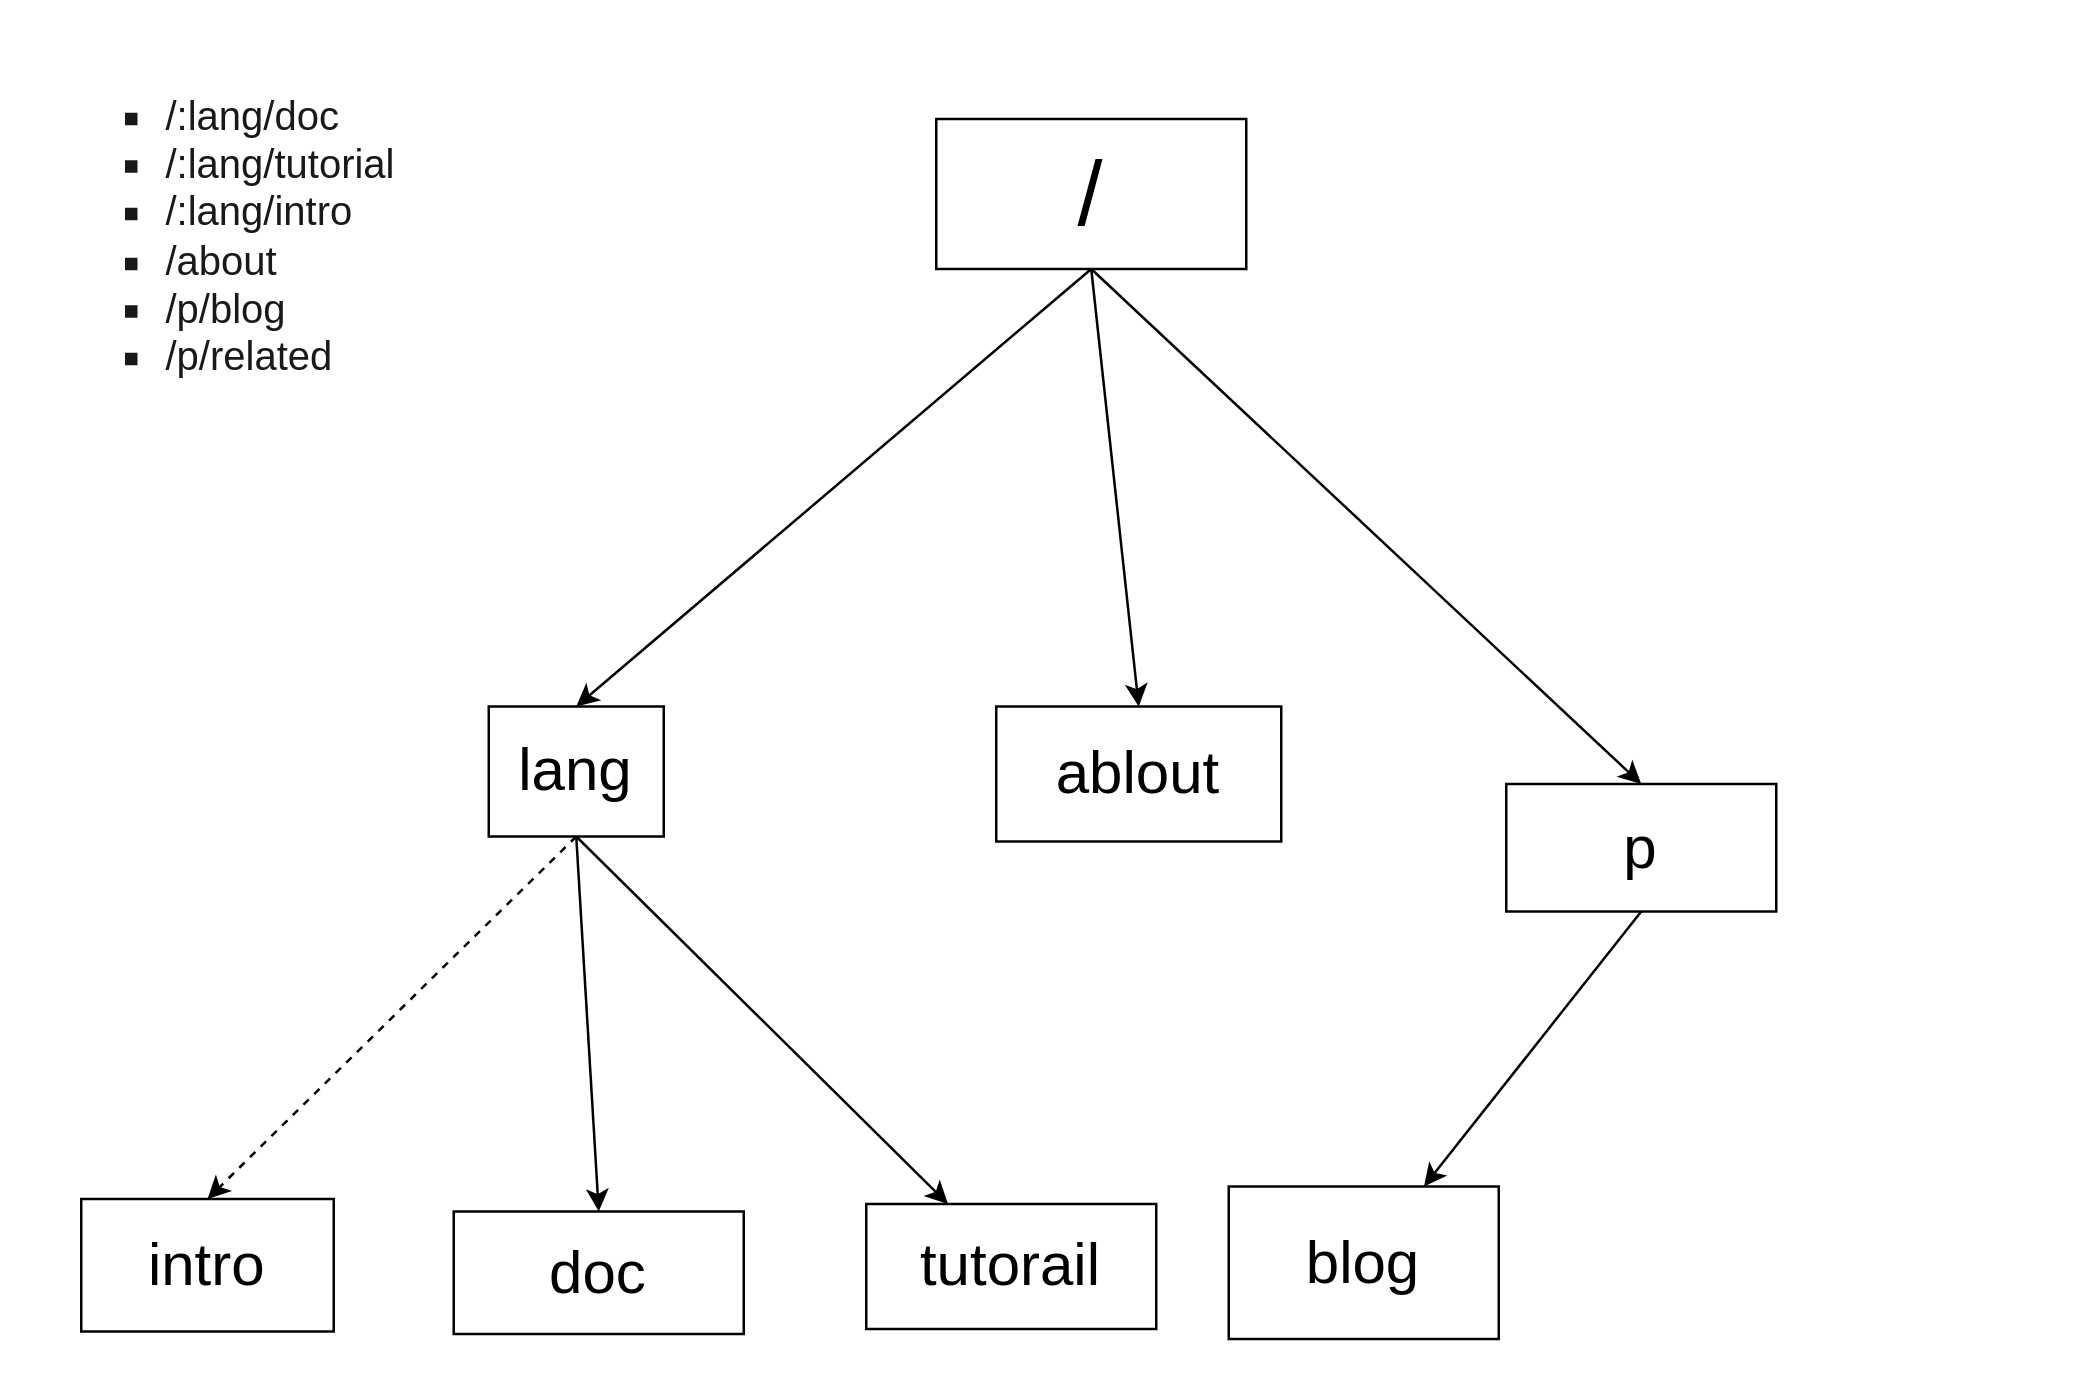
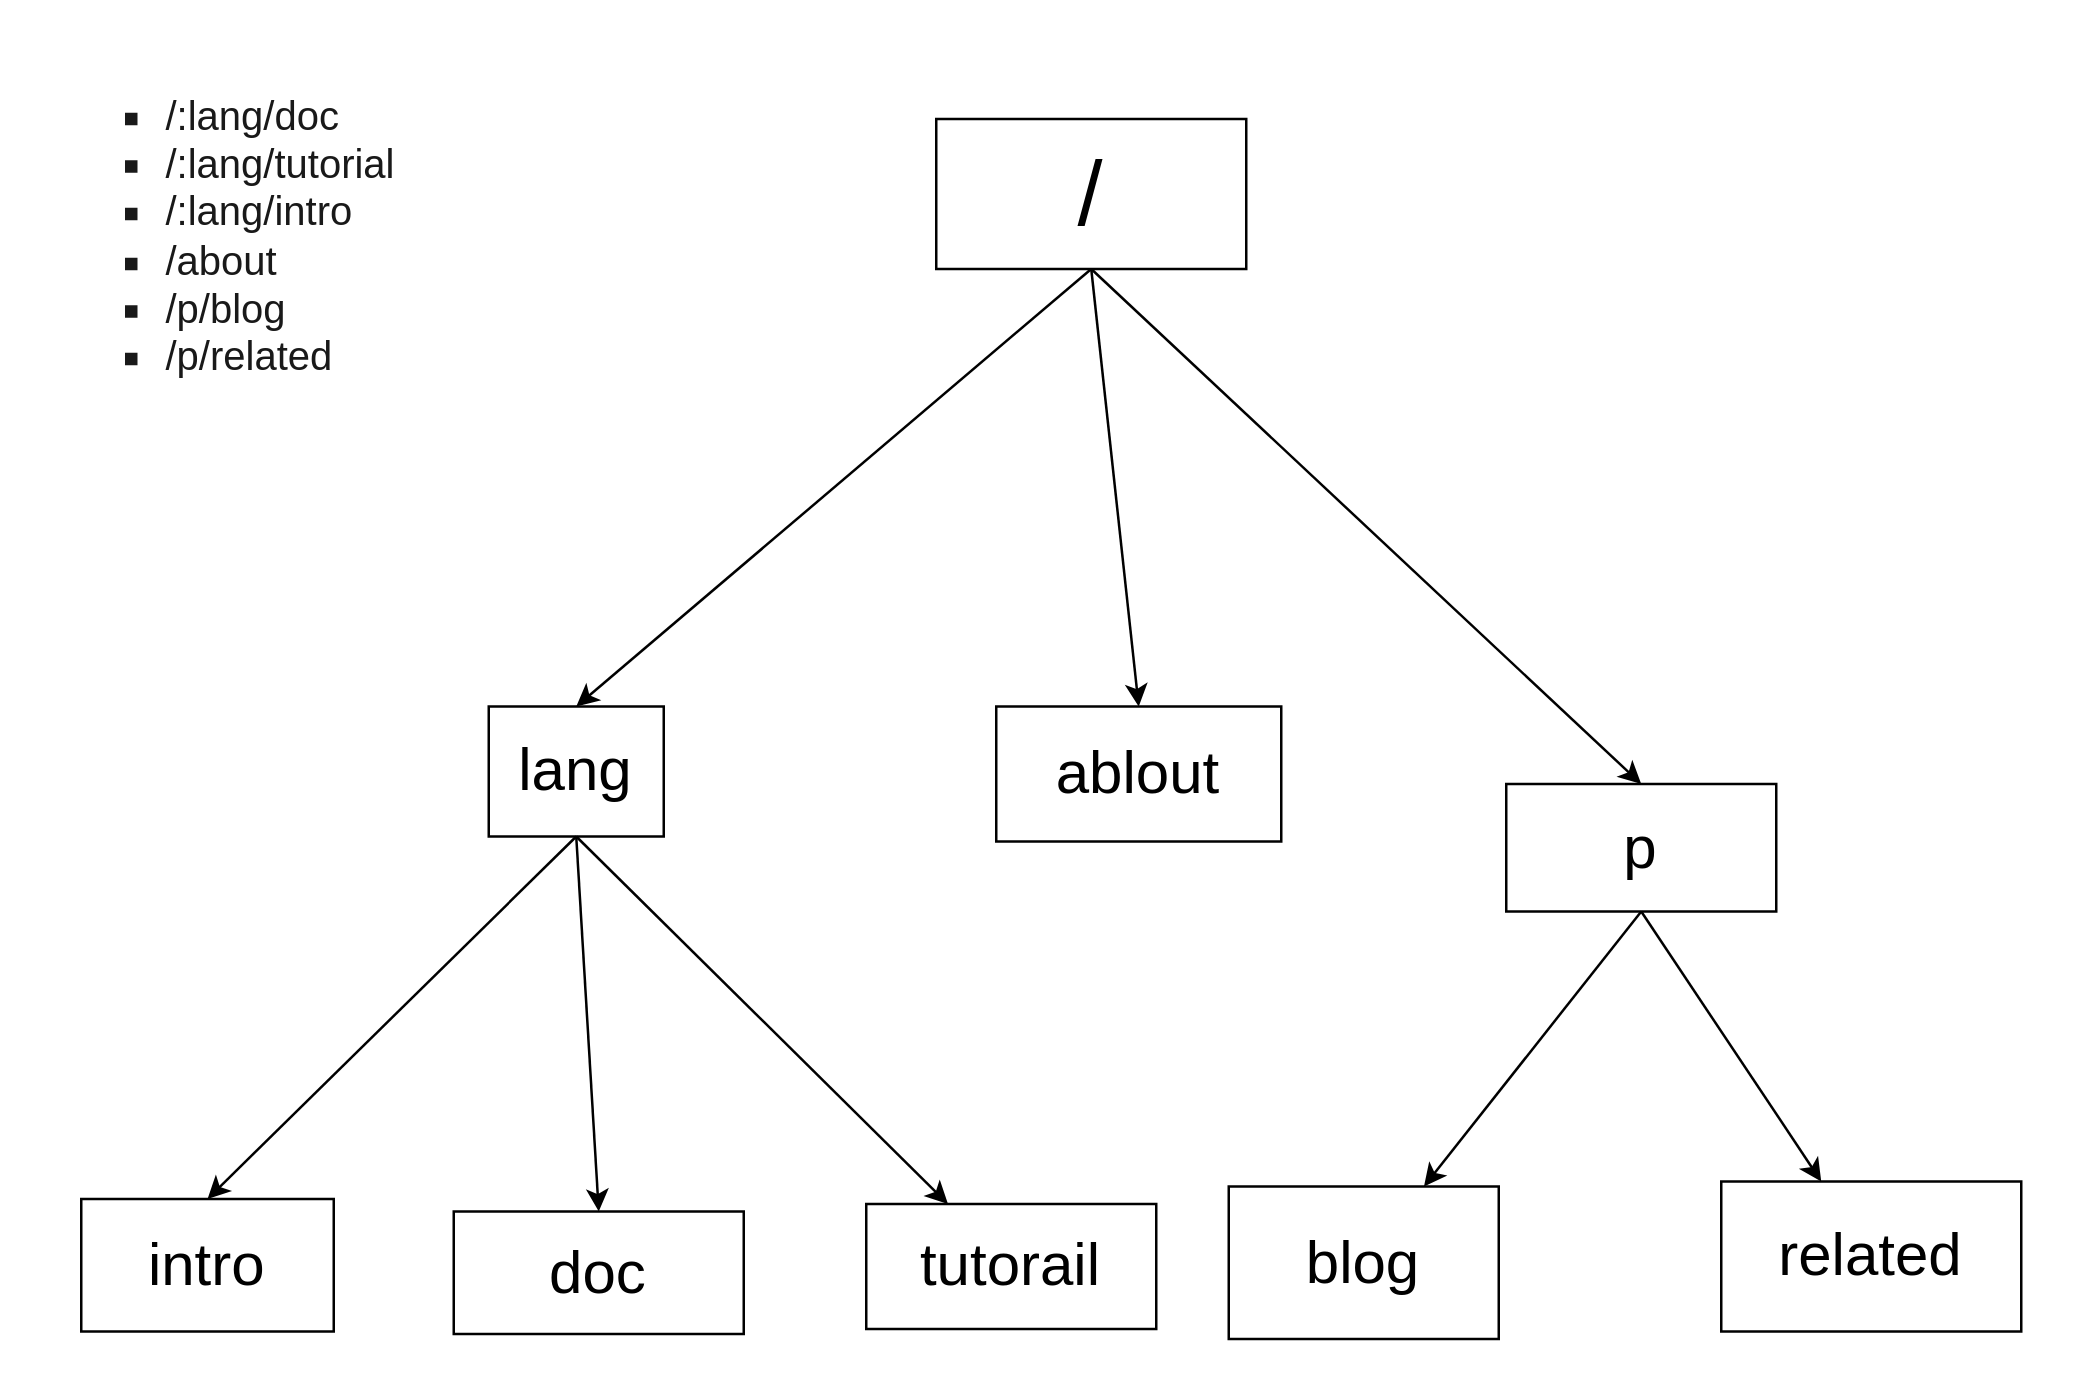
(396, 1013) -> (396, 1013)
none -> (1728, 1041)
none -> (1871, 1256)
